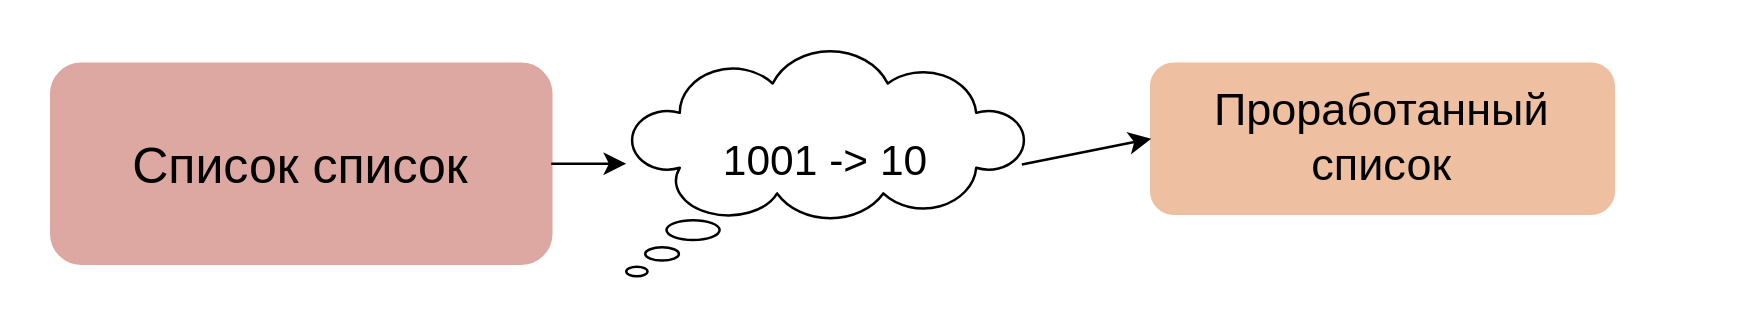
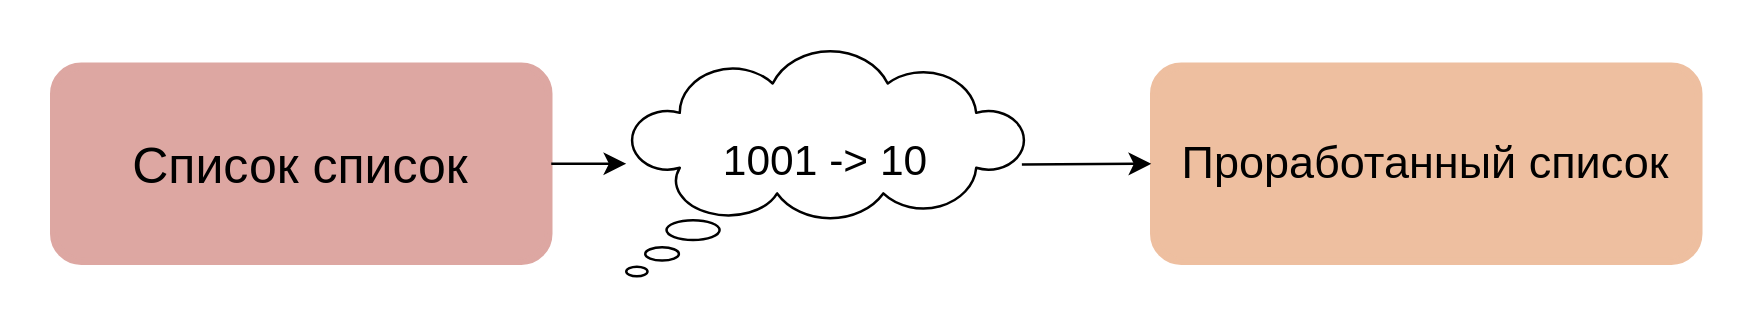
(1383, 139) -> (1426, 164)
